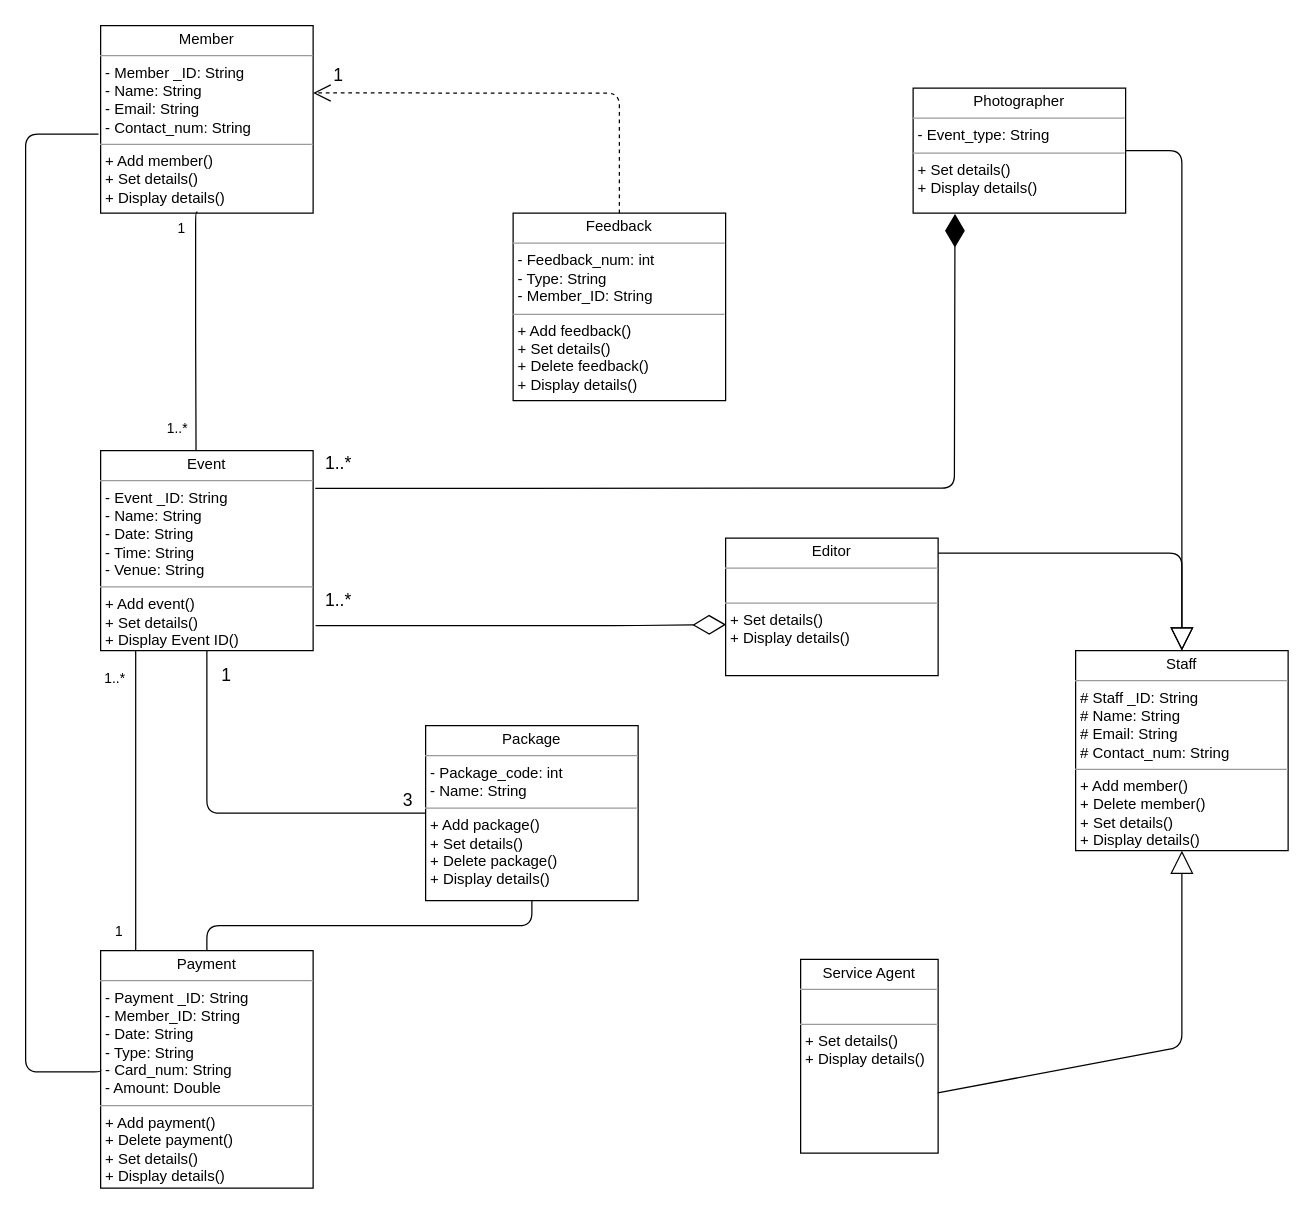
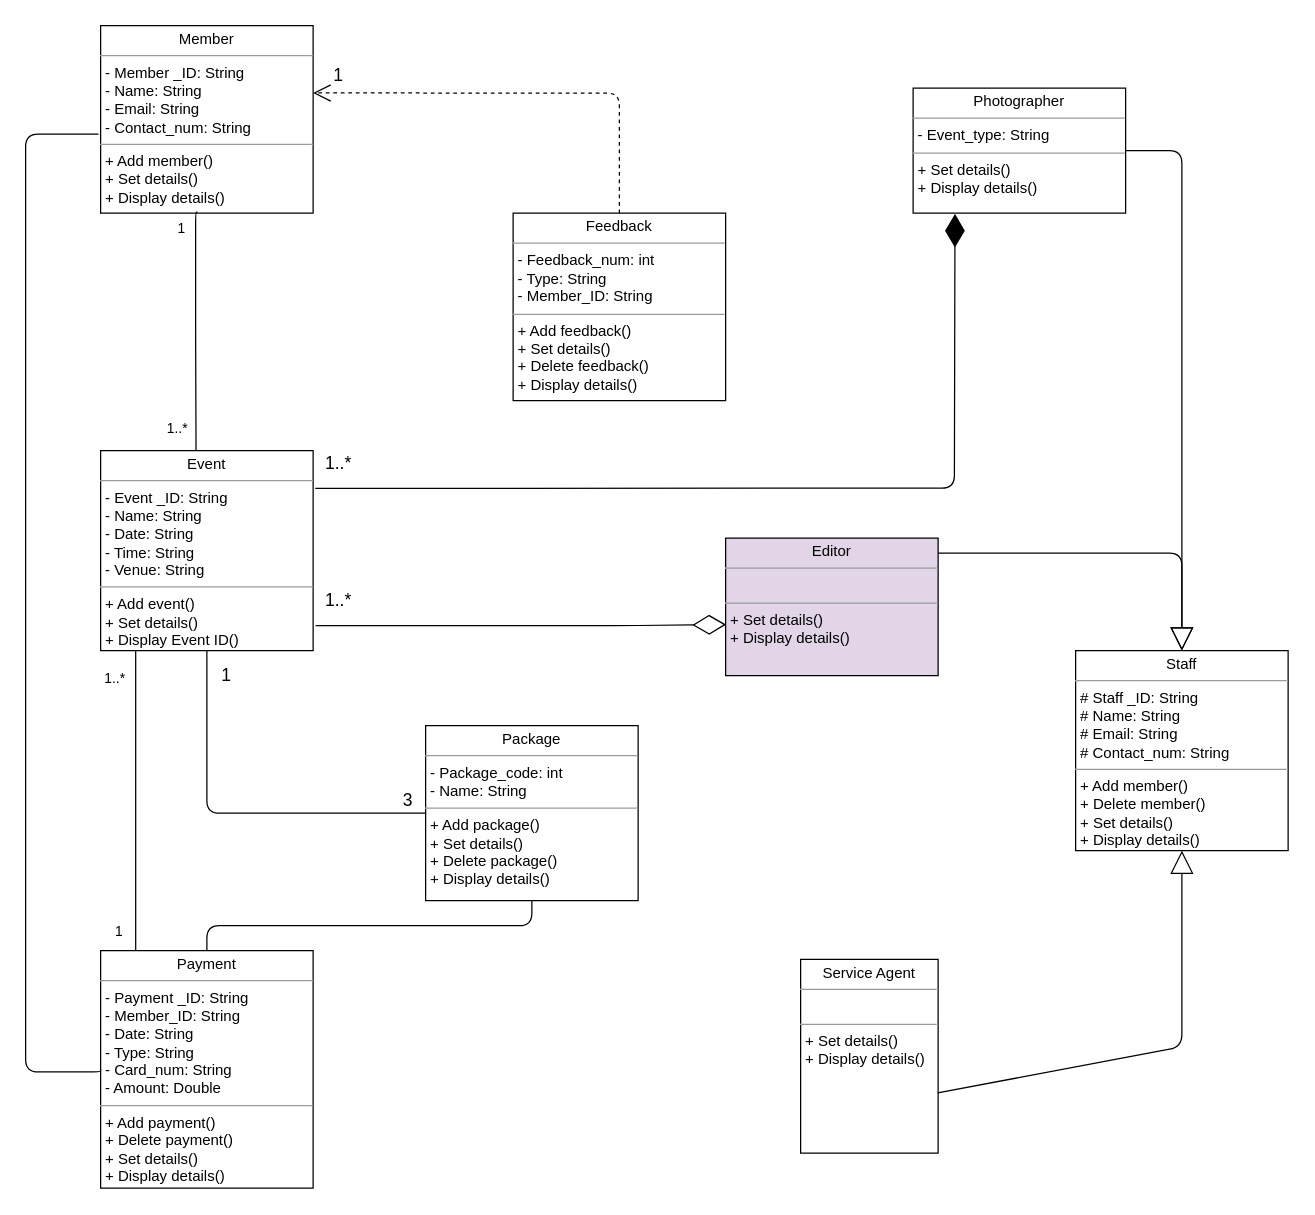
(832, 607) -> (832, 607)
